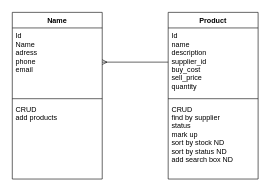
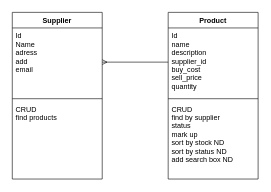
(57, 20) -> (57, 20)
(20, 36) -> (20, 36)
(24, 109) -> (24, 109)
